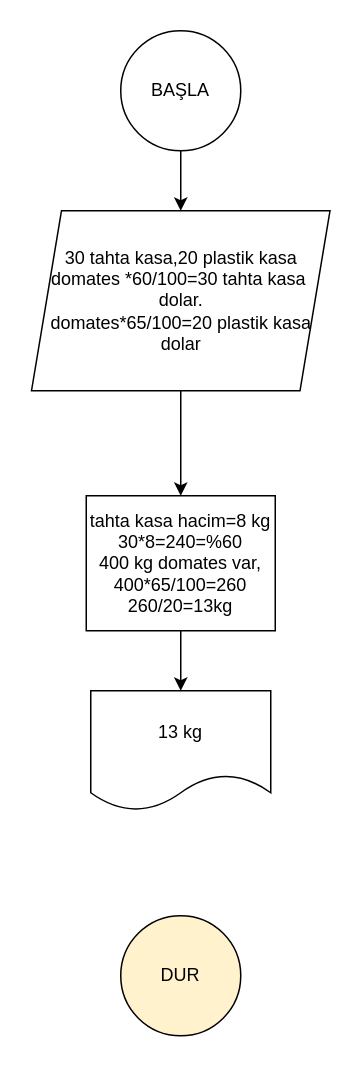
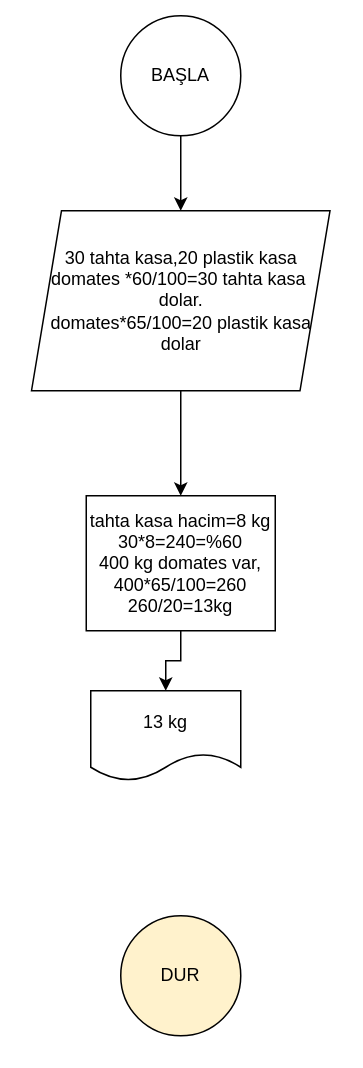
(181, 91) -> (181, 76)
(181, 751) -> (166, 736)
